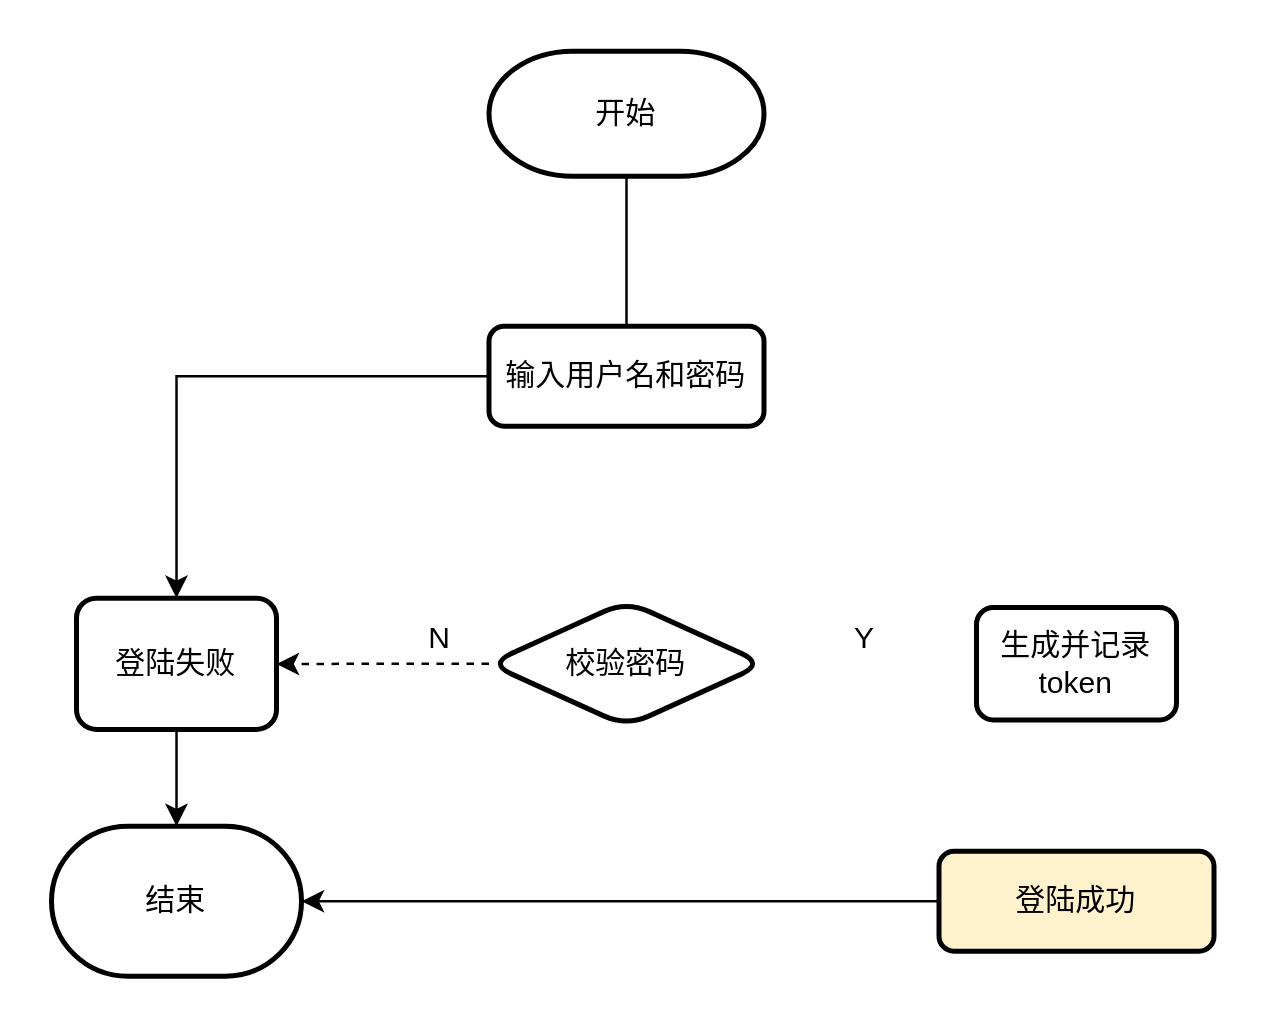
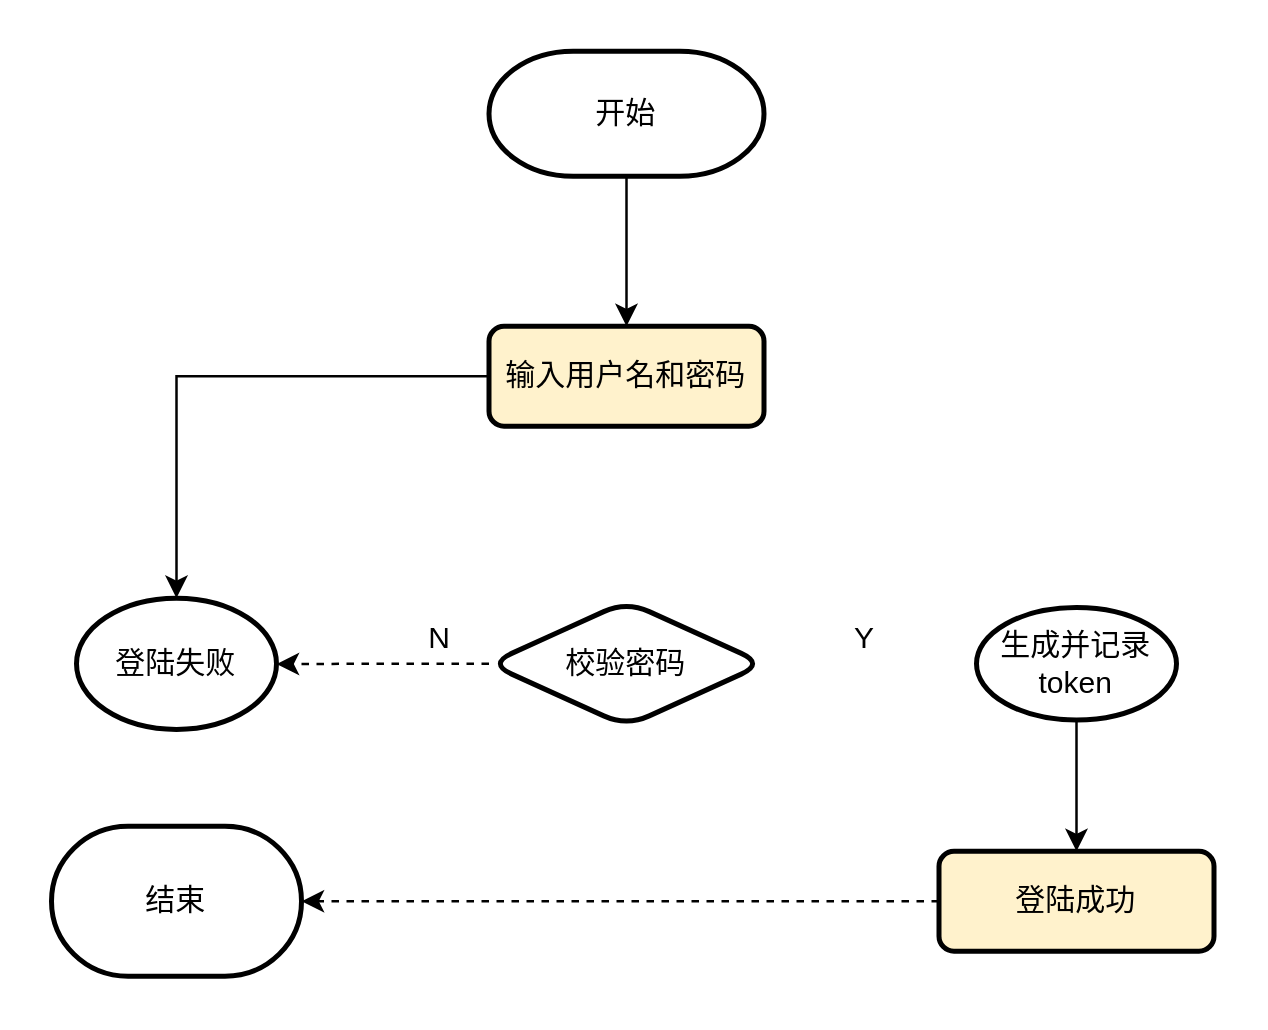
(626, 314) -> (626, 308)
(626, 376) -> (626, 376)
(176, 664) -> (176, 664)
(1076, 664) -> (1076, 664)
(176, 773) -> none
none -> (1076, 778)
(627, 901) -> (627, 901)
